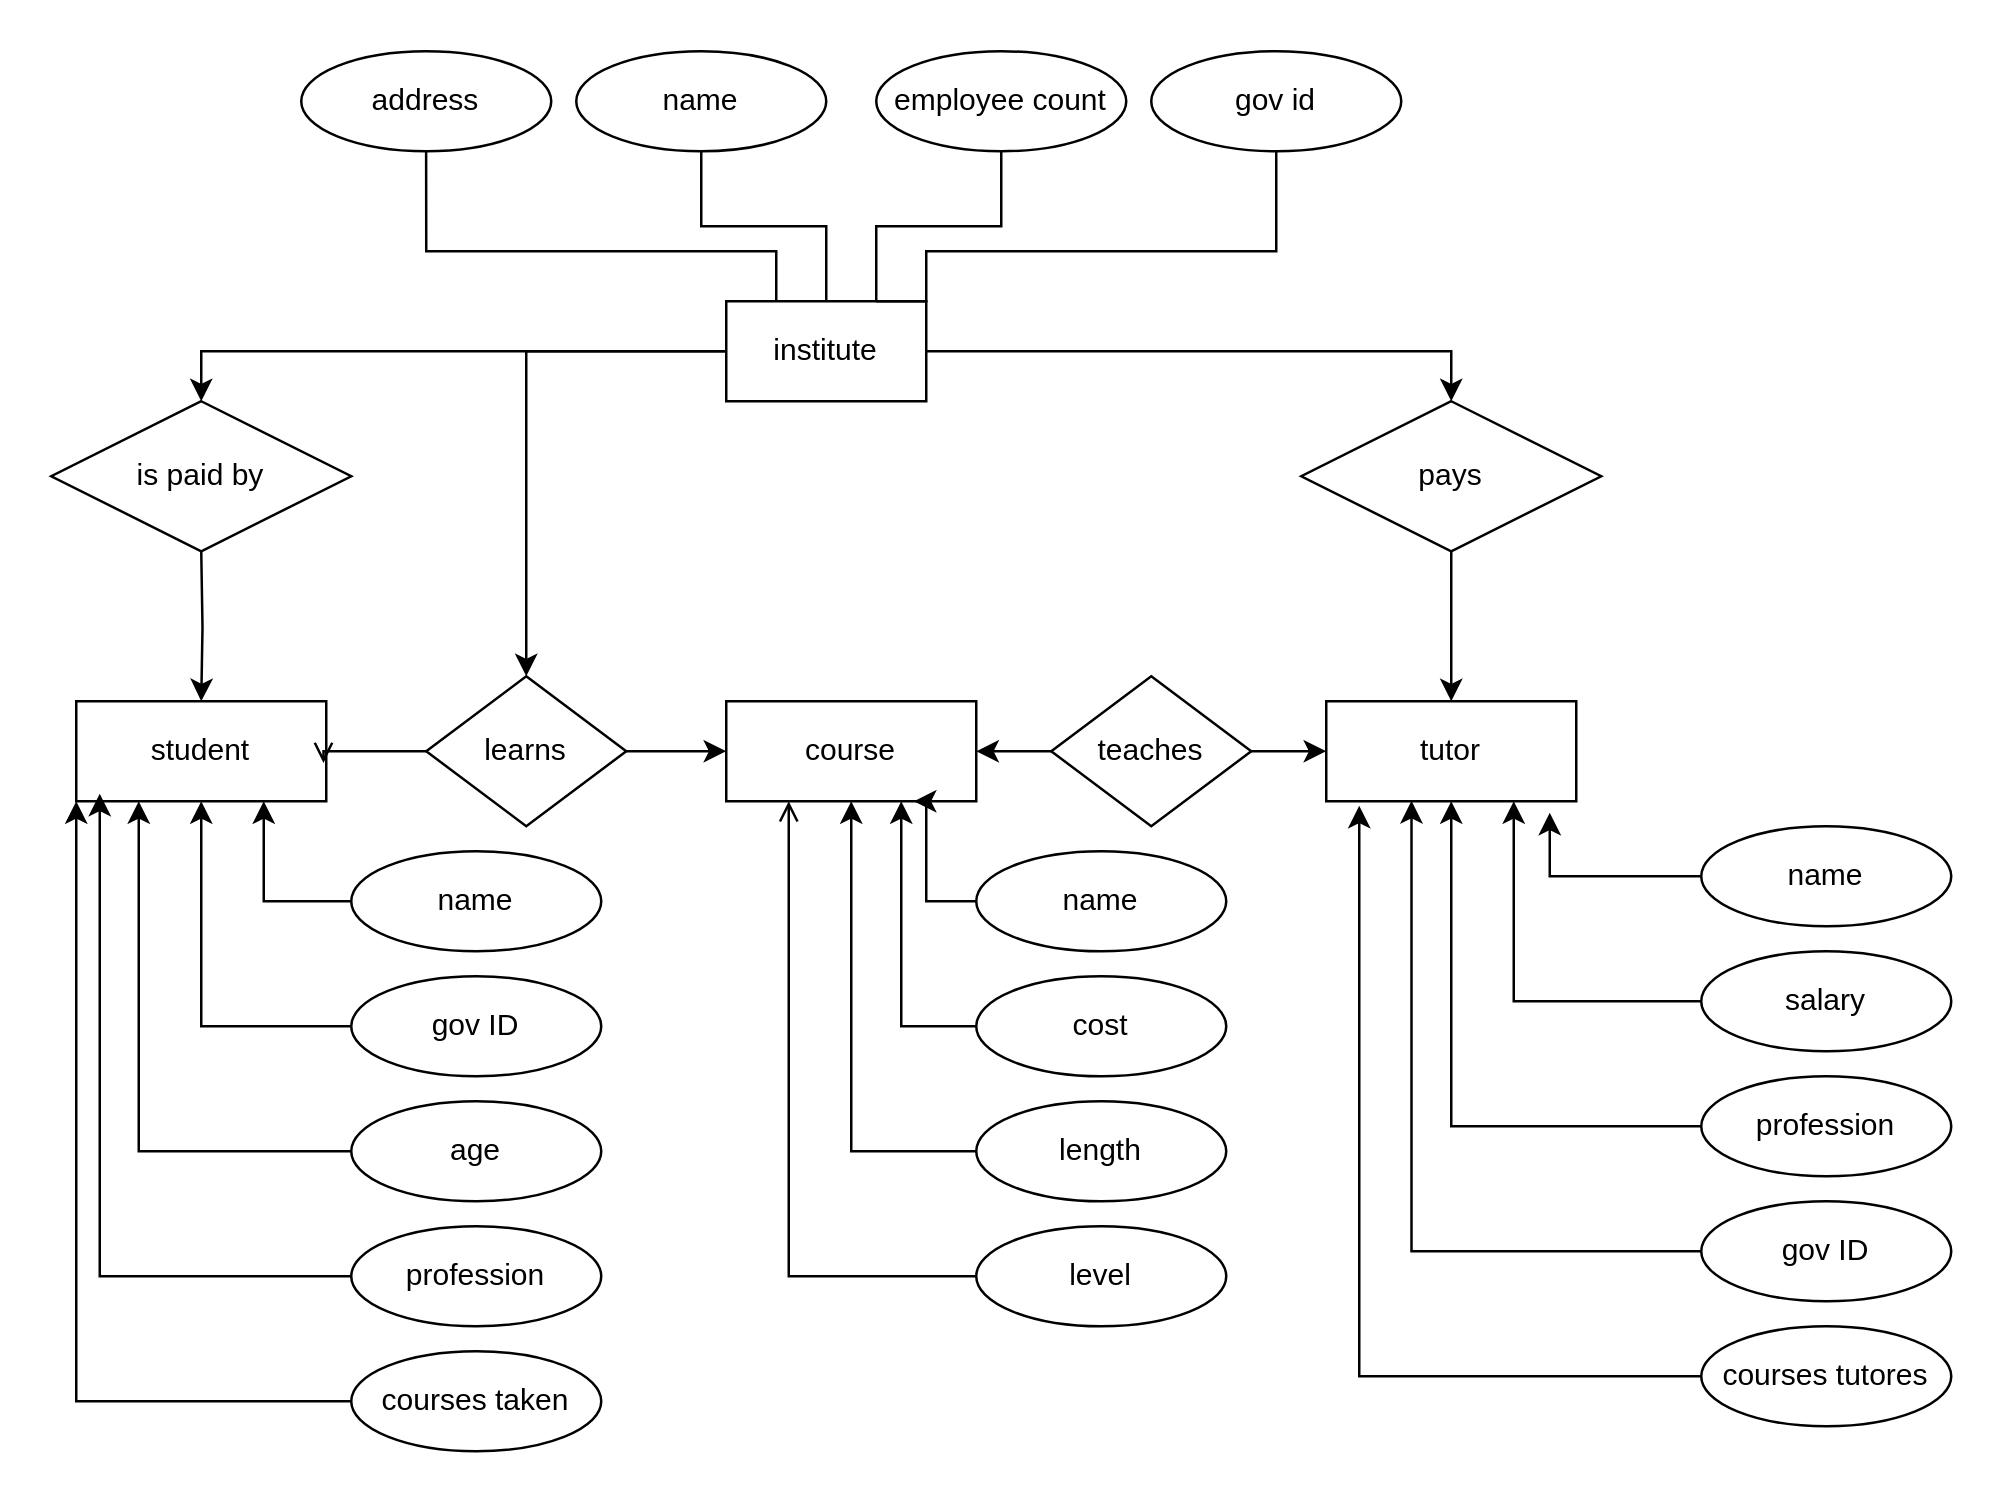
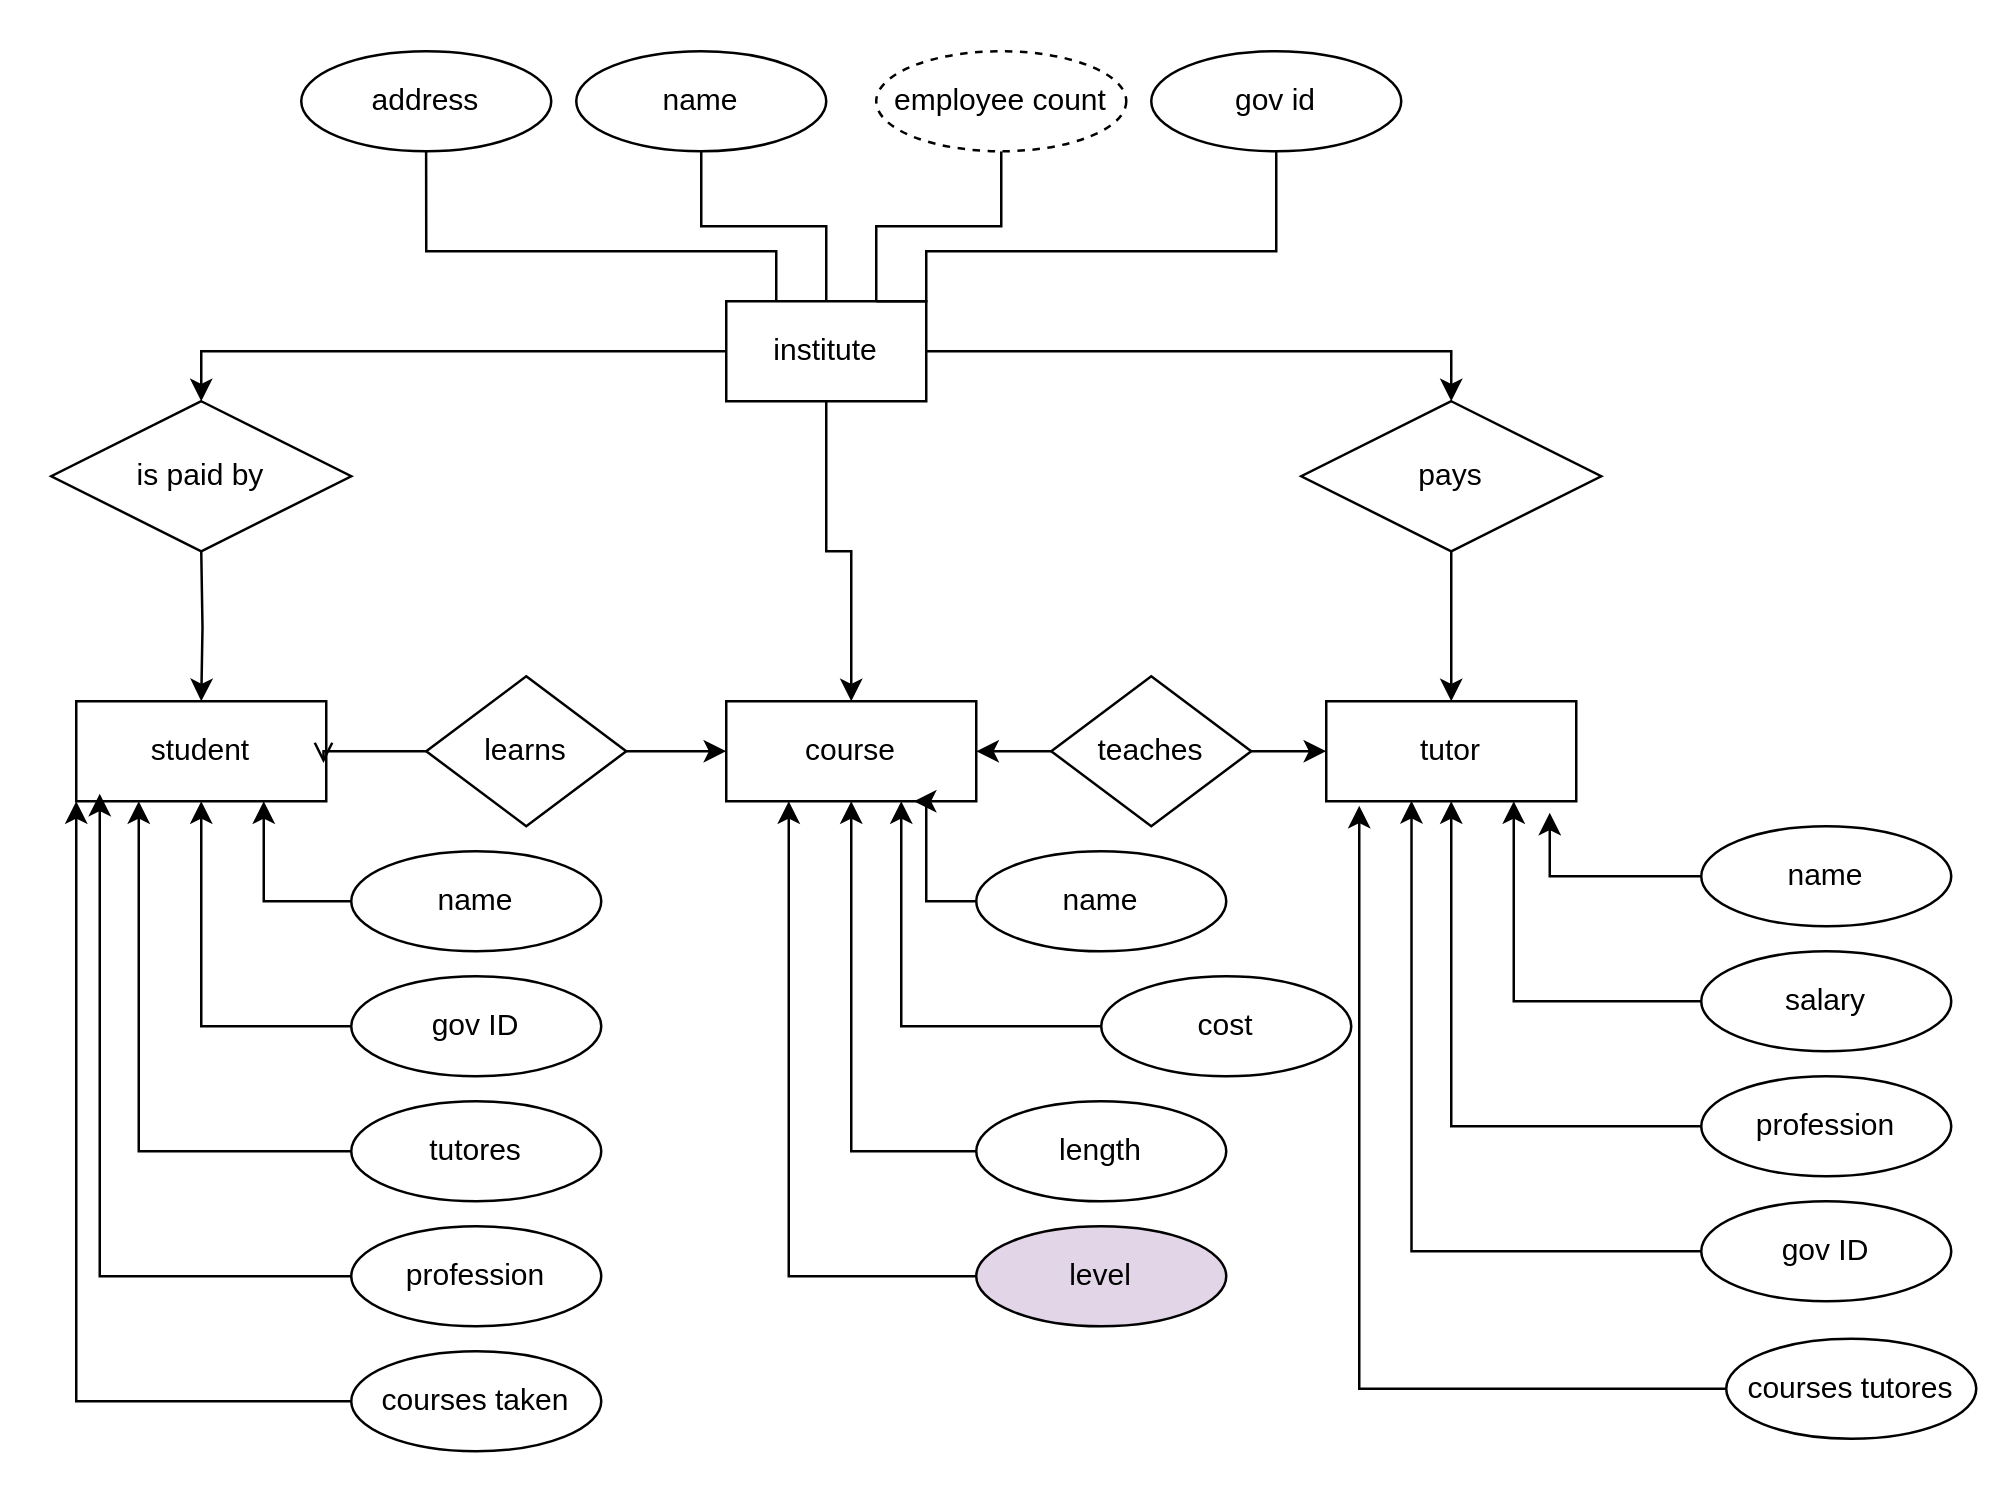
(1001, 101) -> (1001, 101)
(526, 507) -> (830, 551)
(789, 815) -> (789, 819)
(1101, 1026) -> (1226, 1026)
(476, 1151) -> (476, 1151)
(1101, 1276) -> (1101, 1276)
(1826, 1376) -> (1851, 1389)
